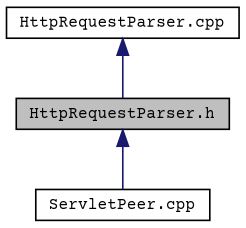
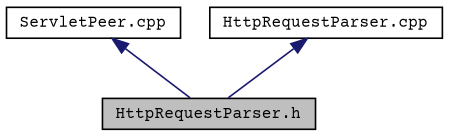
(123, 168) -> (158, 73)
